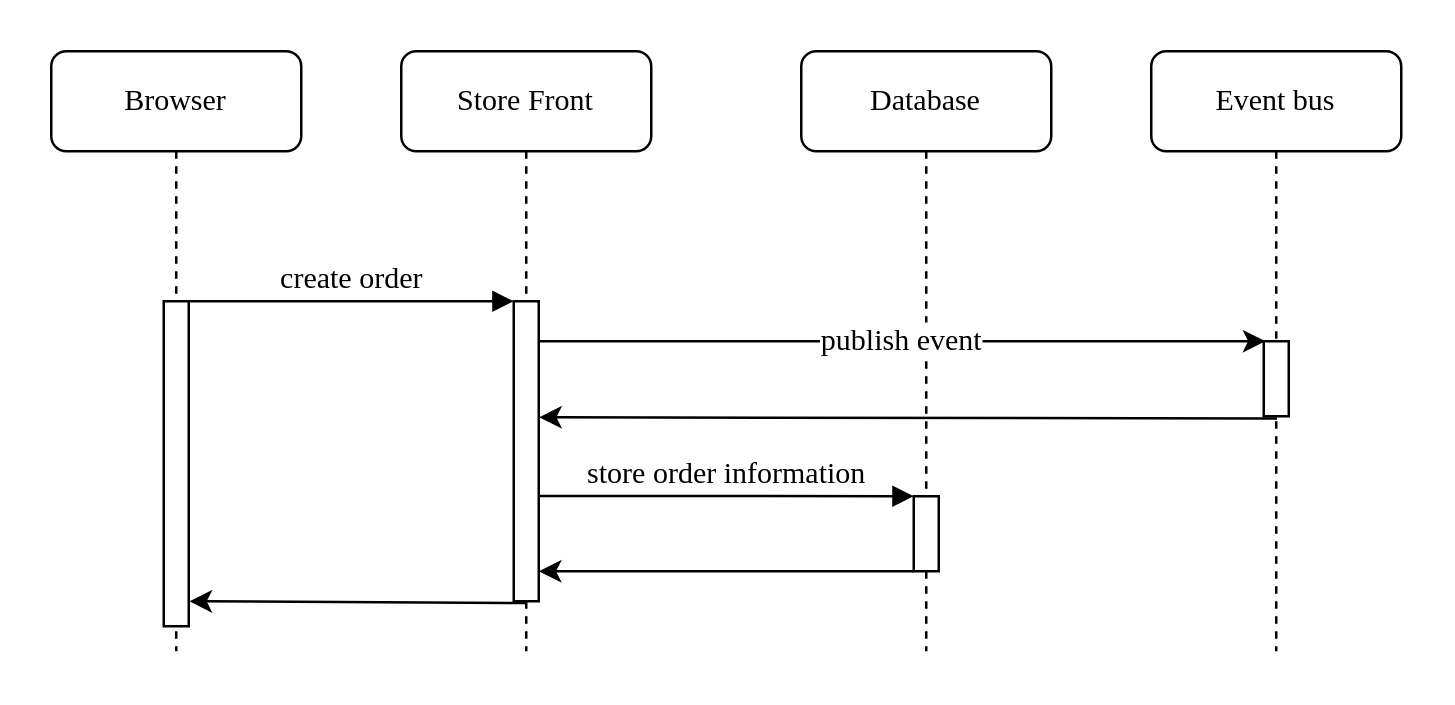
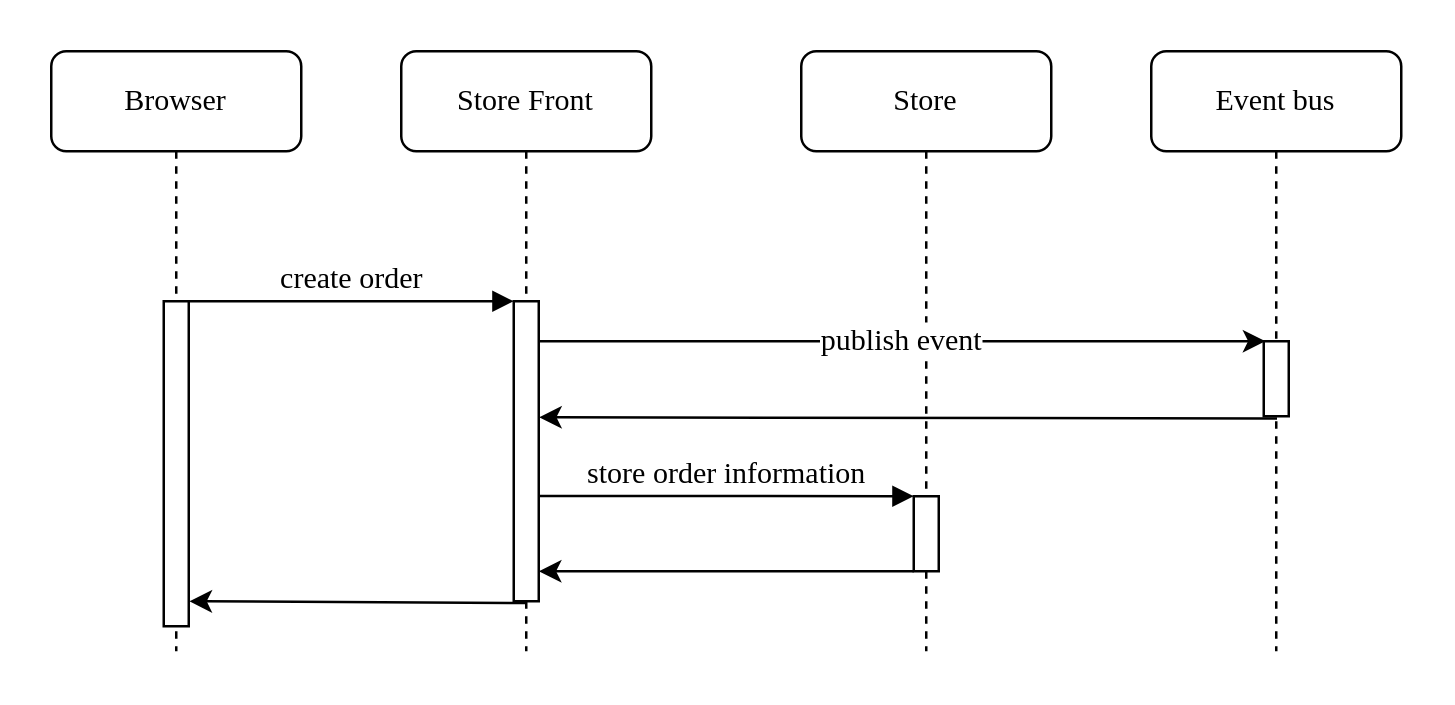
(926, 101) -> (926, 101)
